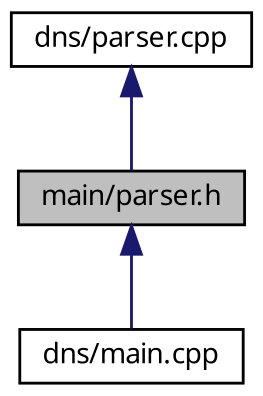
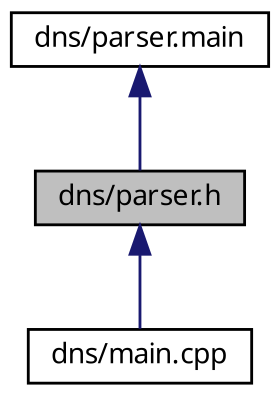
(131, 40) -> (140, 40)
(131, 198) -> (140, 198)
